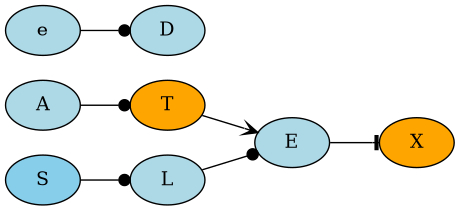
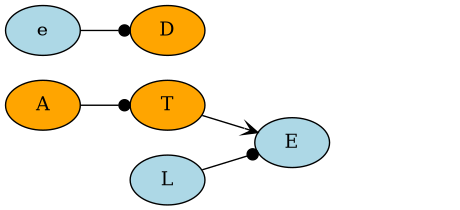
(168, 30) -> (168, 30)
(43, 105) -> (43, 105)
(417, 143) -> none
(43, 180) -> none
